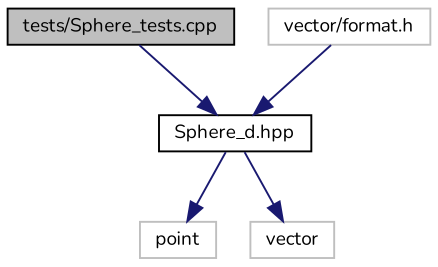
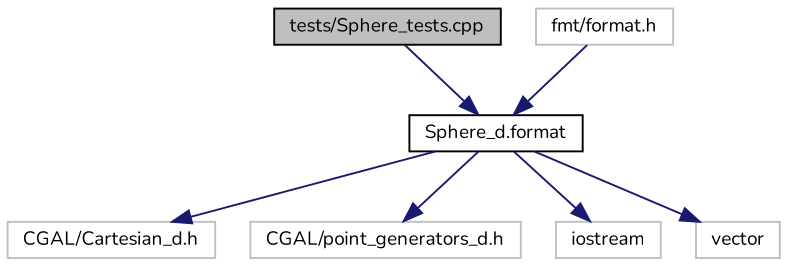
(349, 27) -> (605, 27)
(235, 133) -> (496, 133)
none -> (111, 240)
(178, 240) -> (608, 240)
none -> (386, 240)
